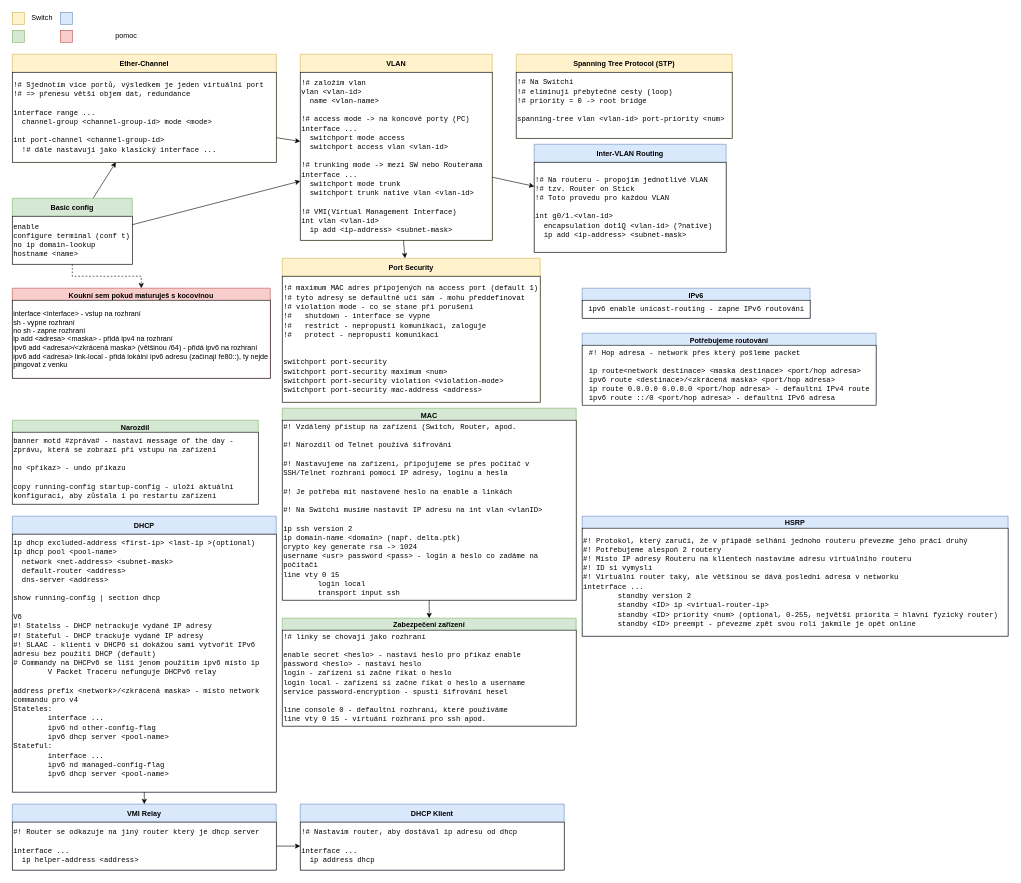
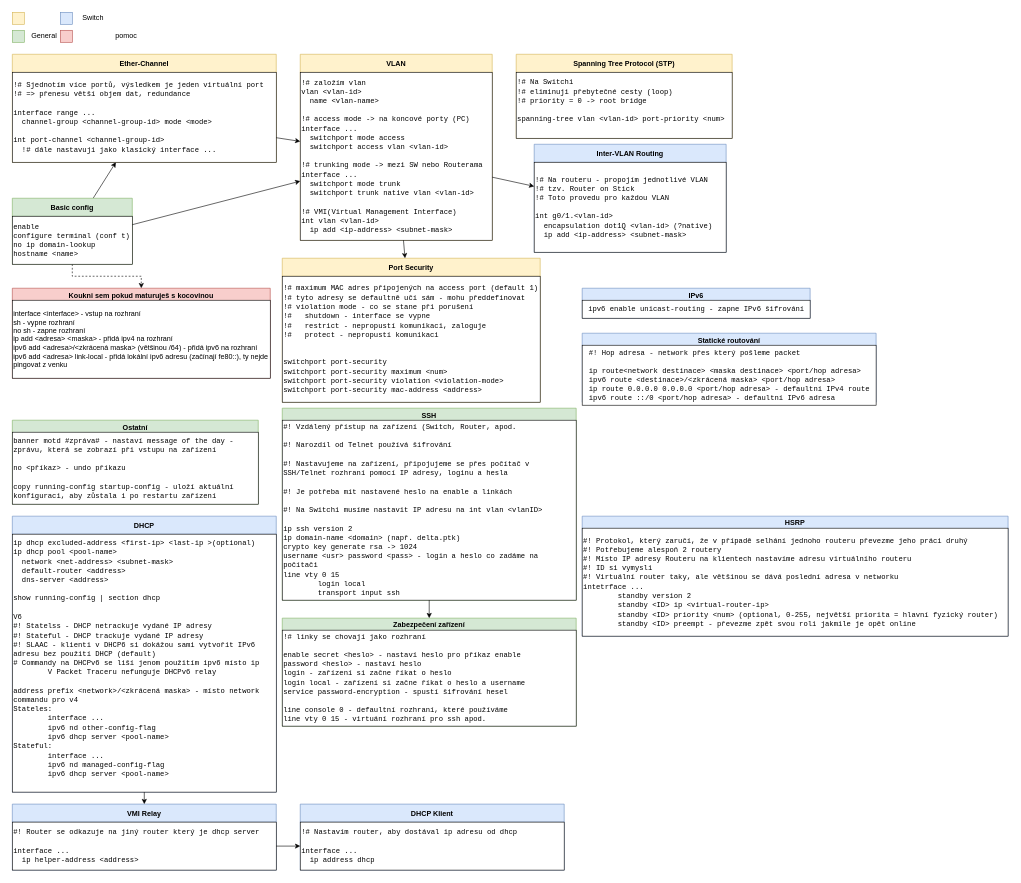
(42, 18) -> (93, 18)
none -> (42, 36)
(697, 309) -> (697, 309)
(729, 341) -> (729, 341)
(429, 416) -> (429, 416)
(135, 428) -> (135, 428)
